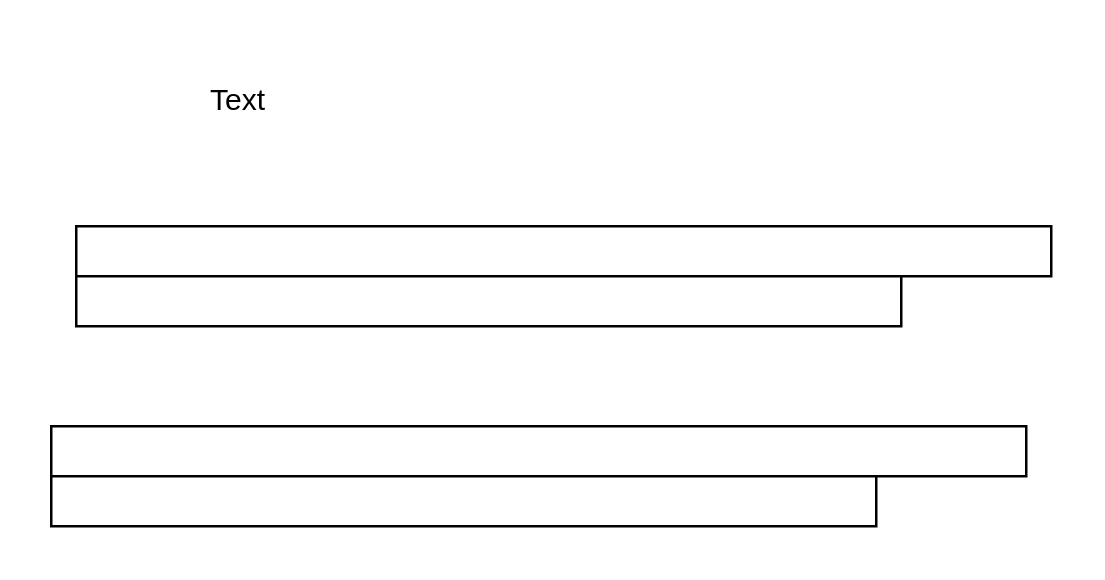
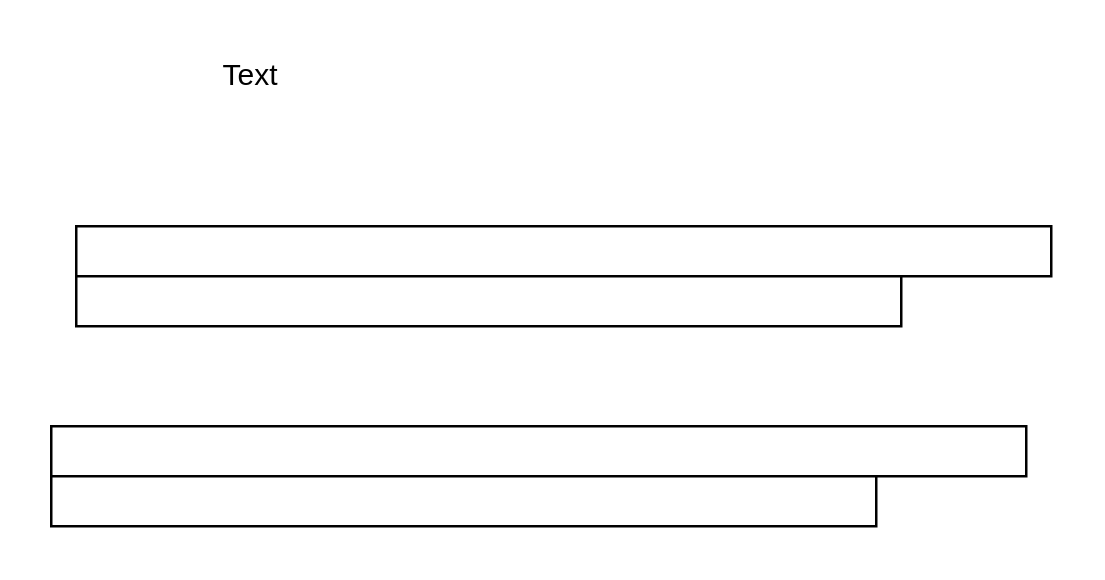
(239, 101) -> (251, 76)
